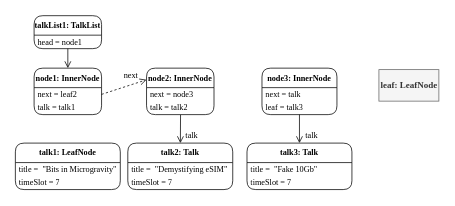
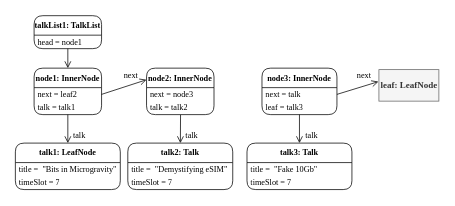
(124, 87) -> (124, 87)
none -> (358, 88)
none -> (68, 129)
